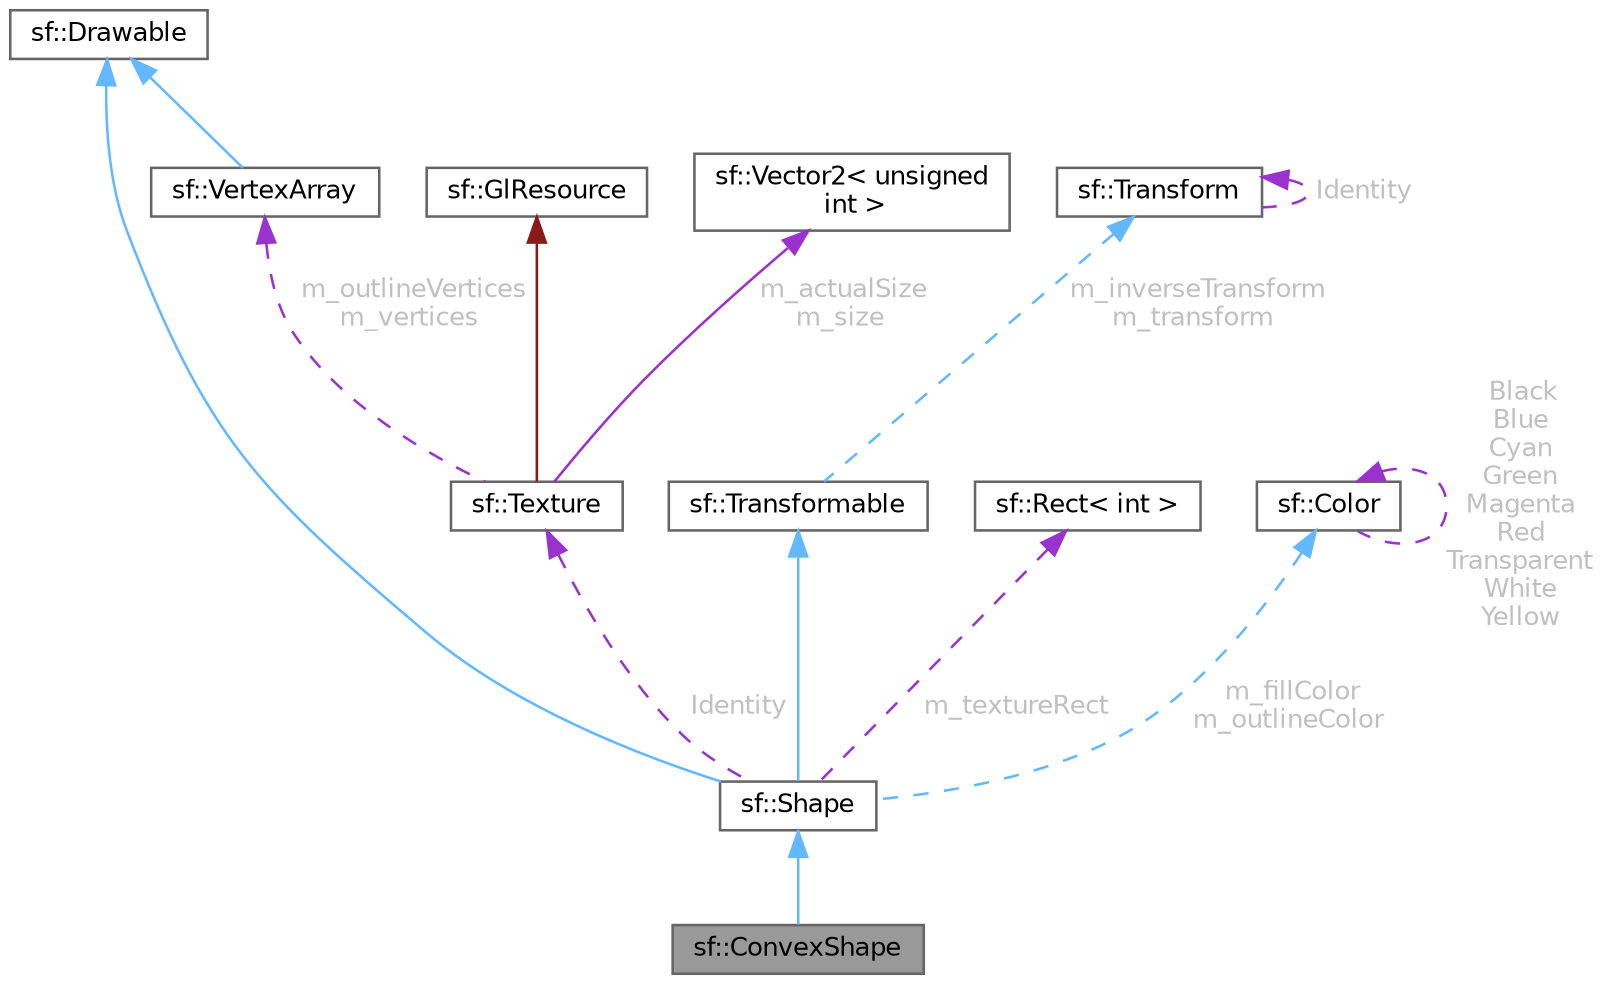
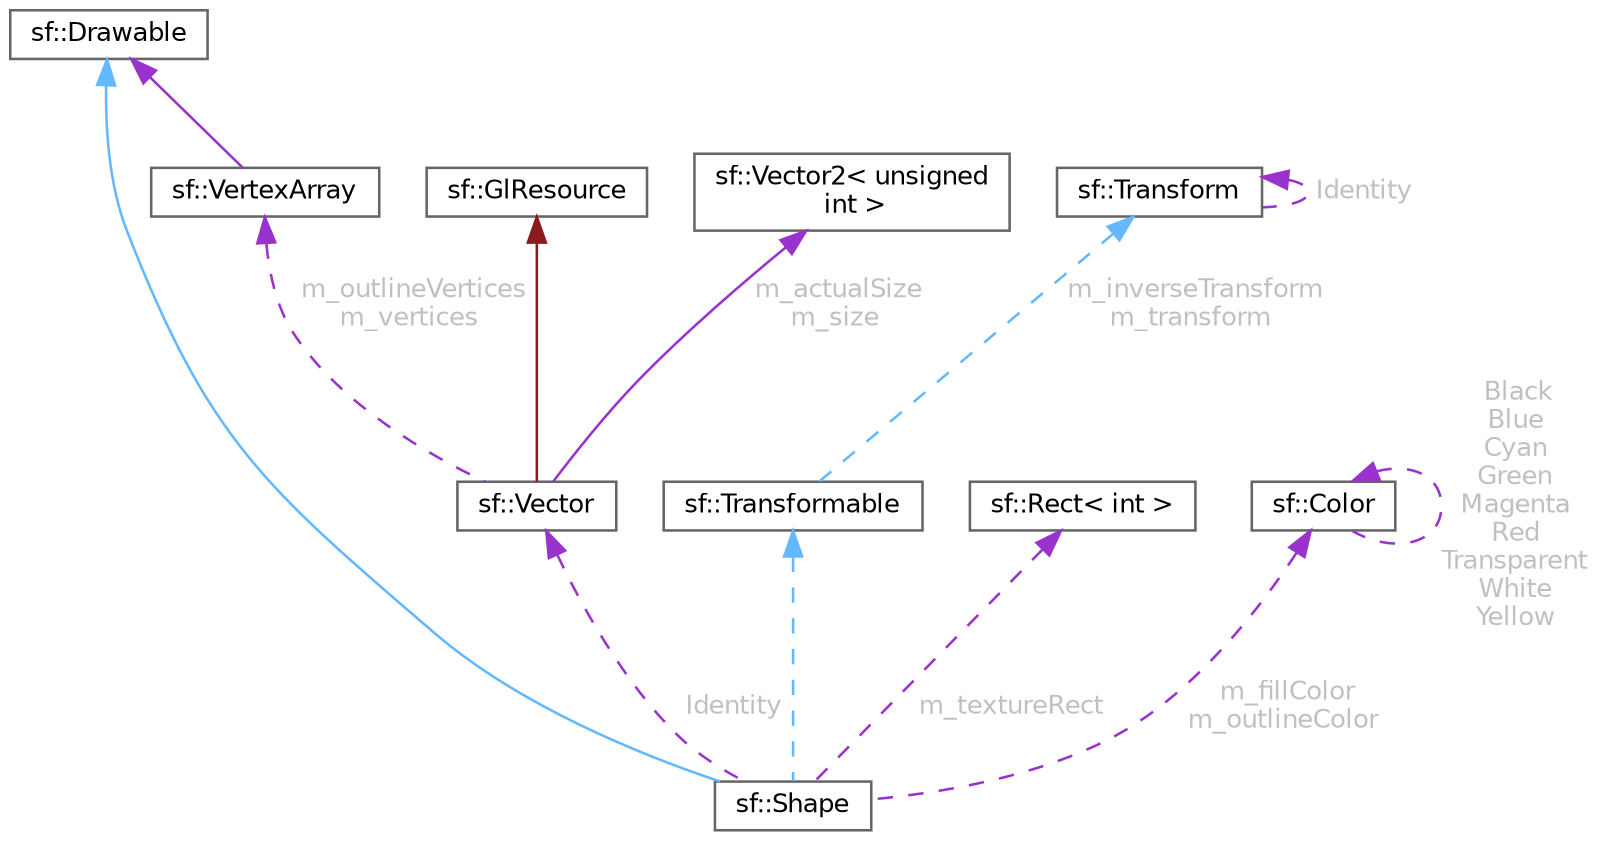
(196, 123) -> (196, 123)
(537, 506) -> (537, 506)
(798, 669) -> (793, 669)
(1123, 734) -> (1118, 734)
(798, 949) -> none
